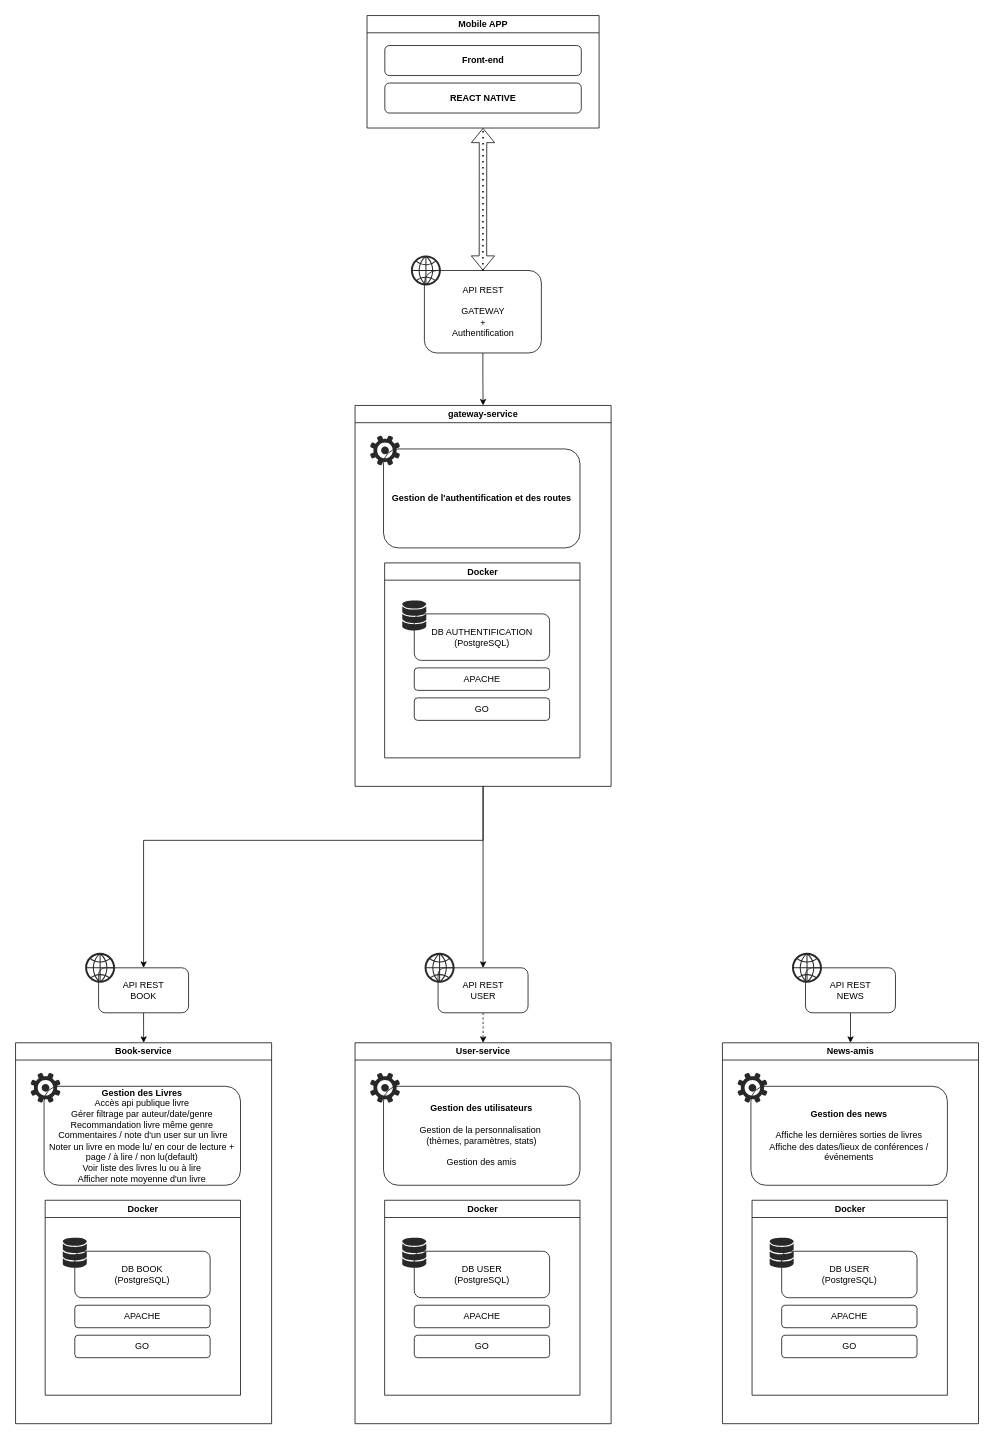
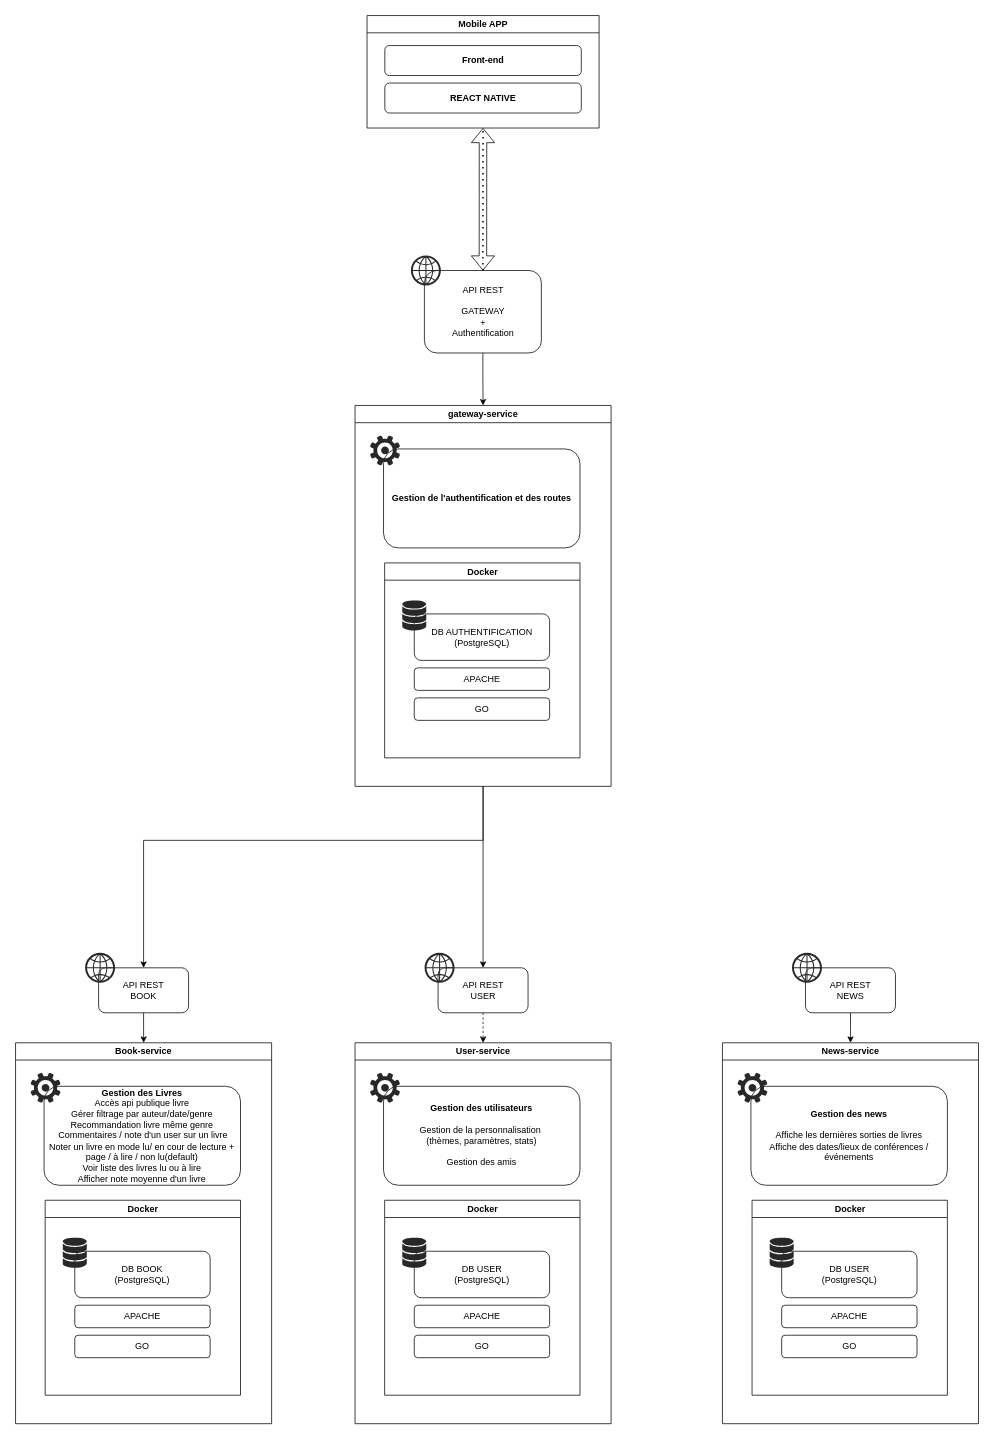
(851, 1052) -> (851, 1052)
